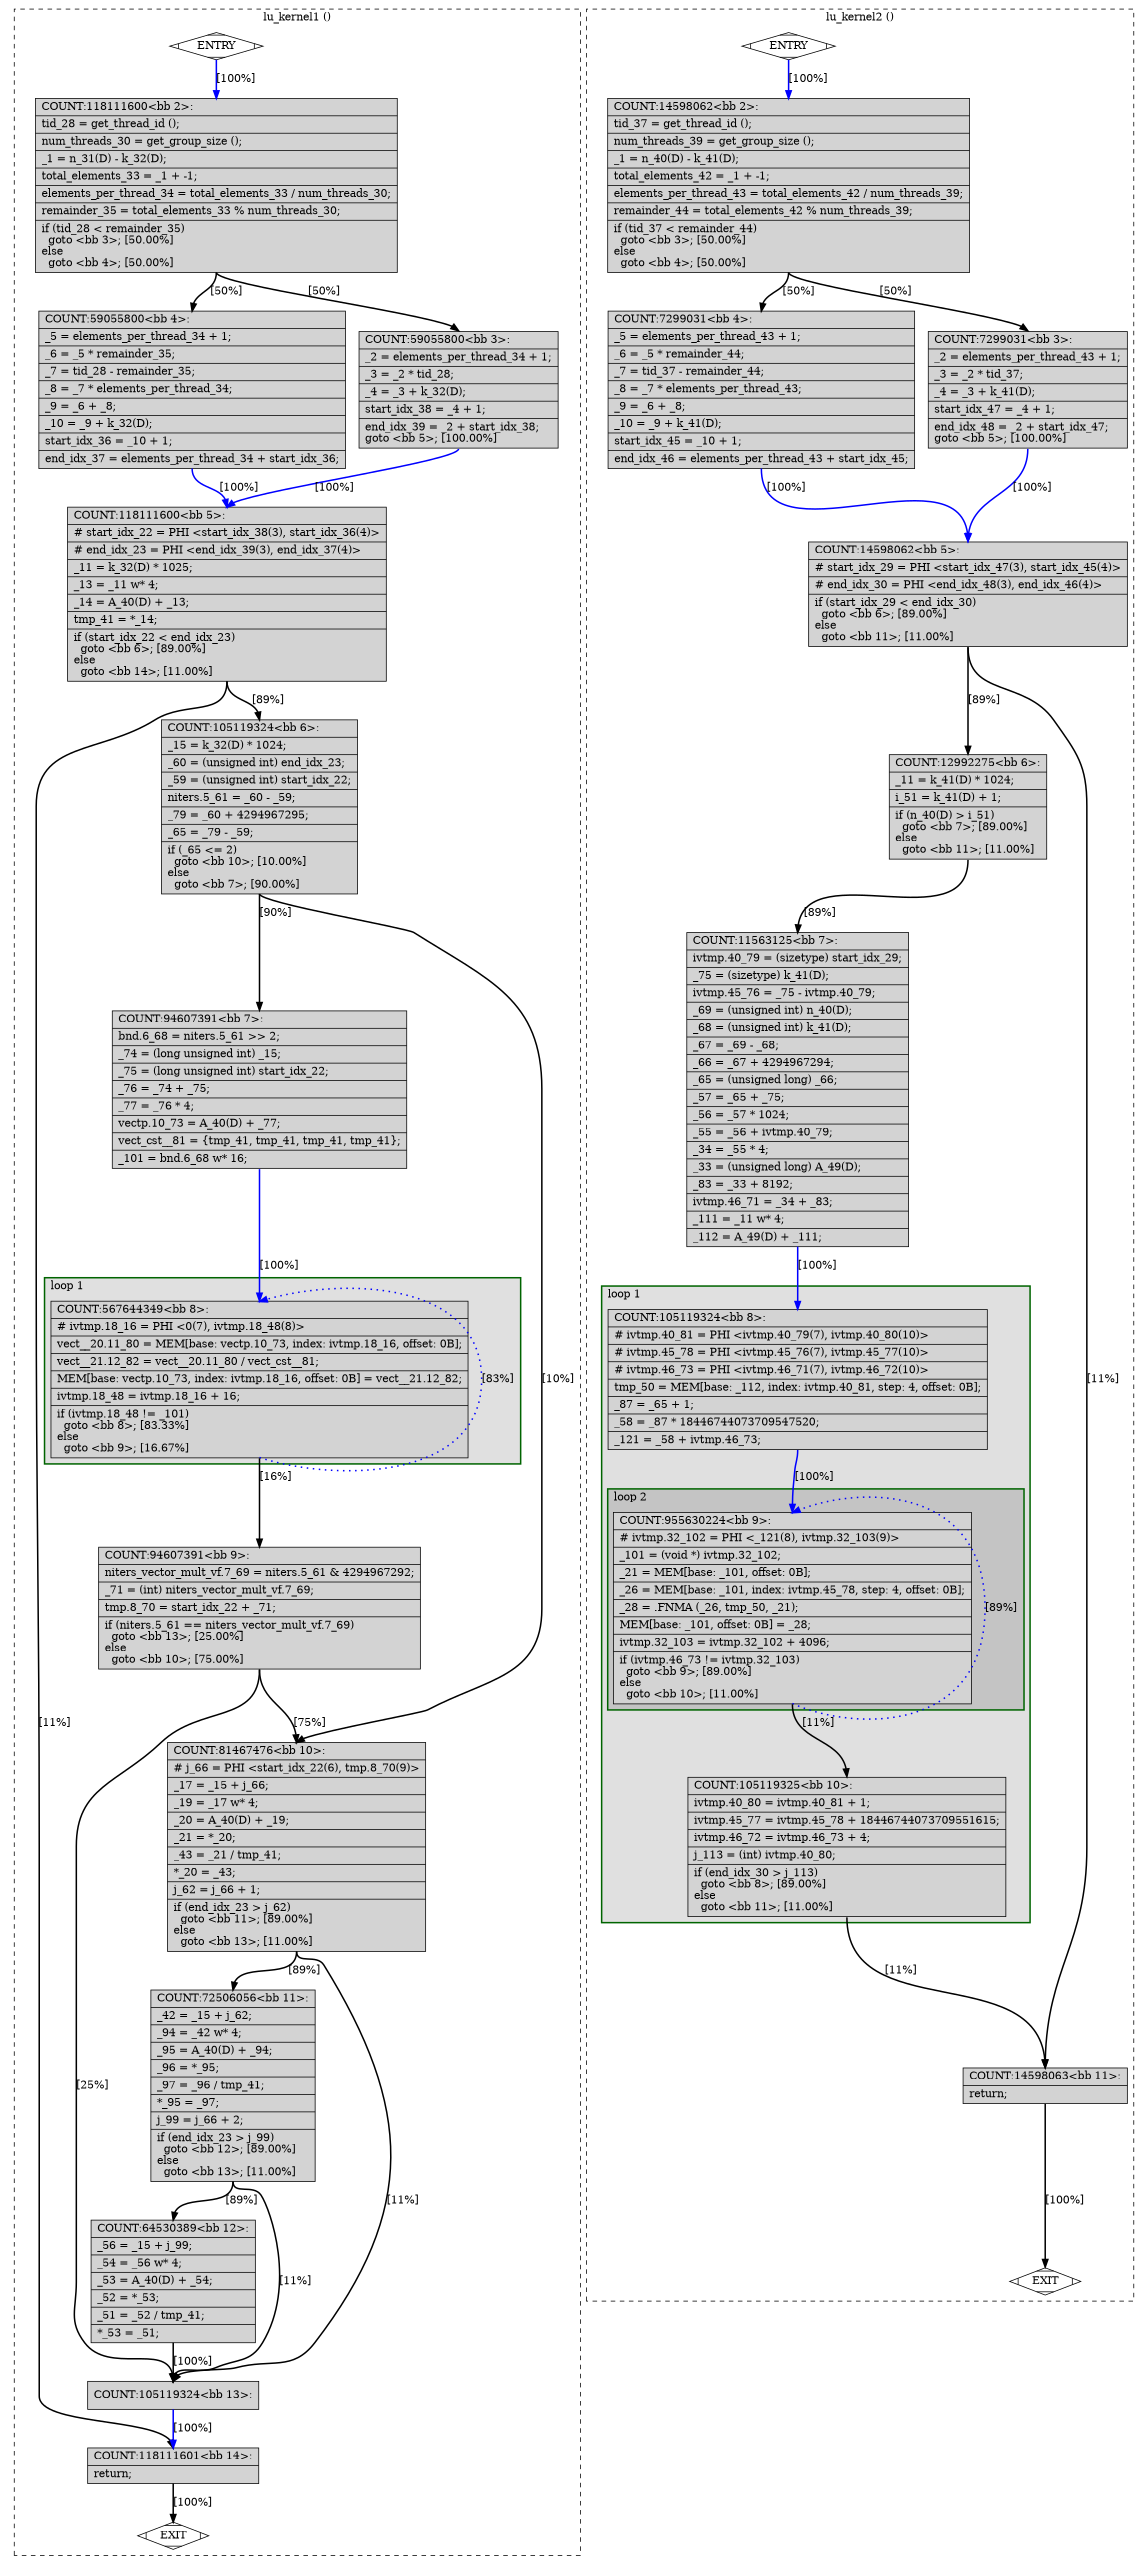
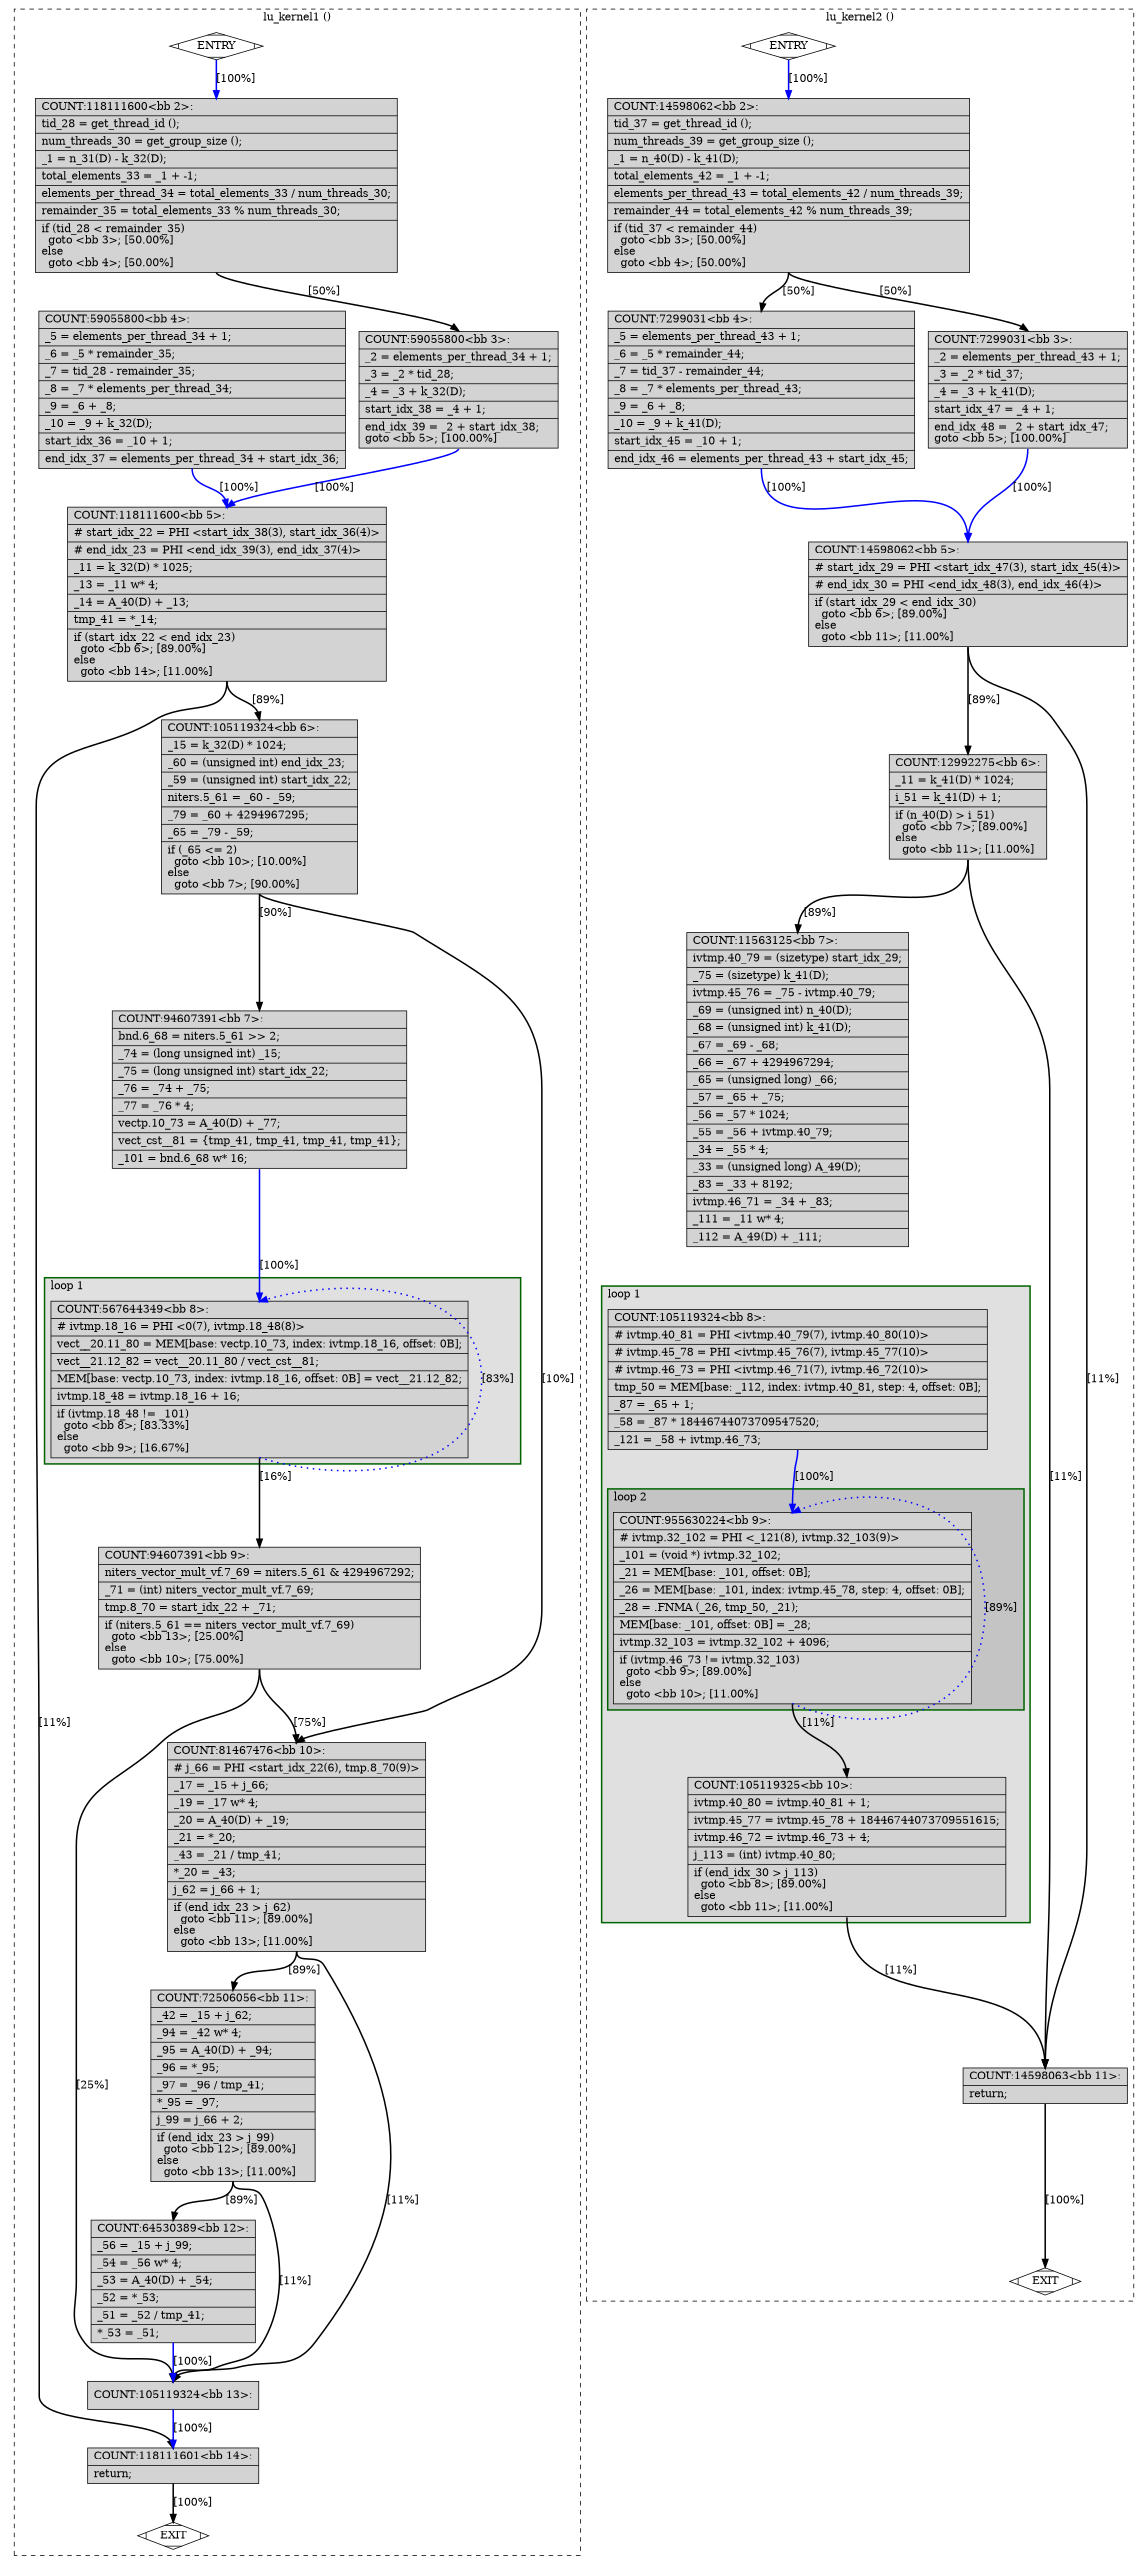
(207, 289) -> none
(798, 1274) -> none
none -> (1050, 1451)
(173, 2358) -> (173, 2358)
